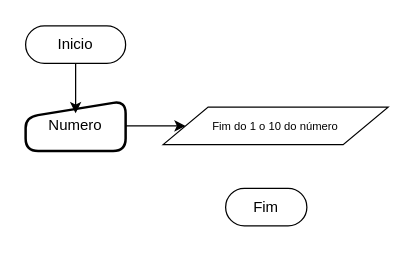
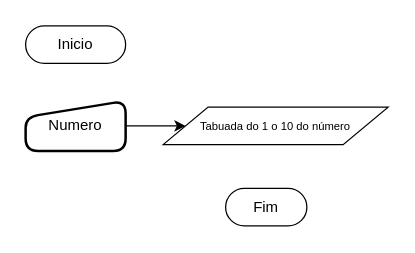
(76, 80) -> none
(276, 126) -> (276, 126)
